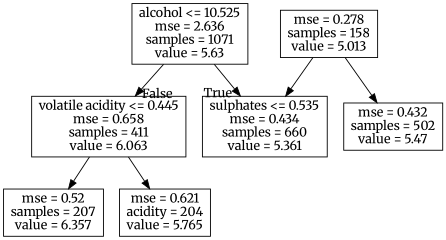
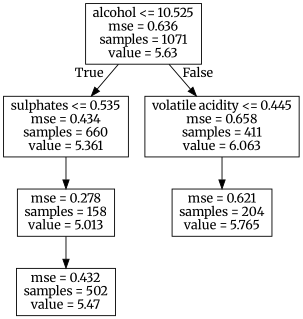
(190, 34) -> (144, 34)
(302, 73) -> (66, 168)
(54, 213) -> none
(165, 213) -> (222, 213)
